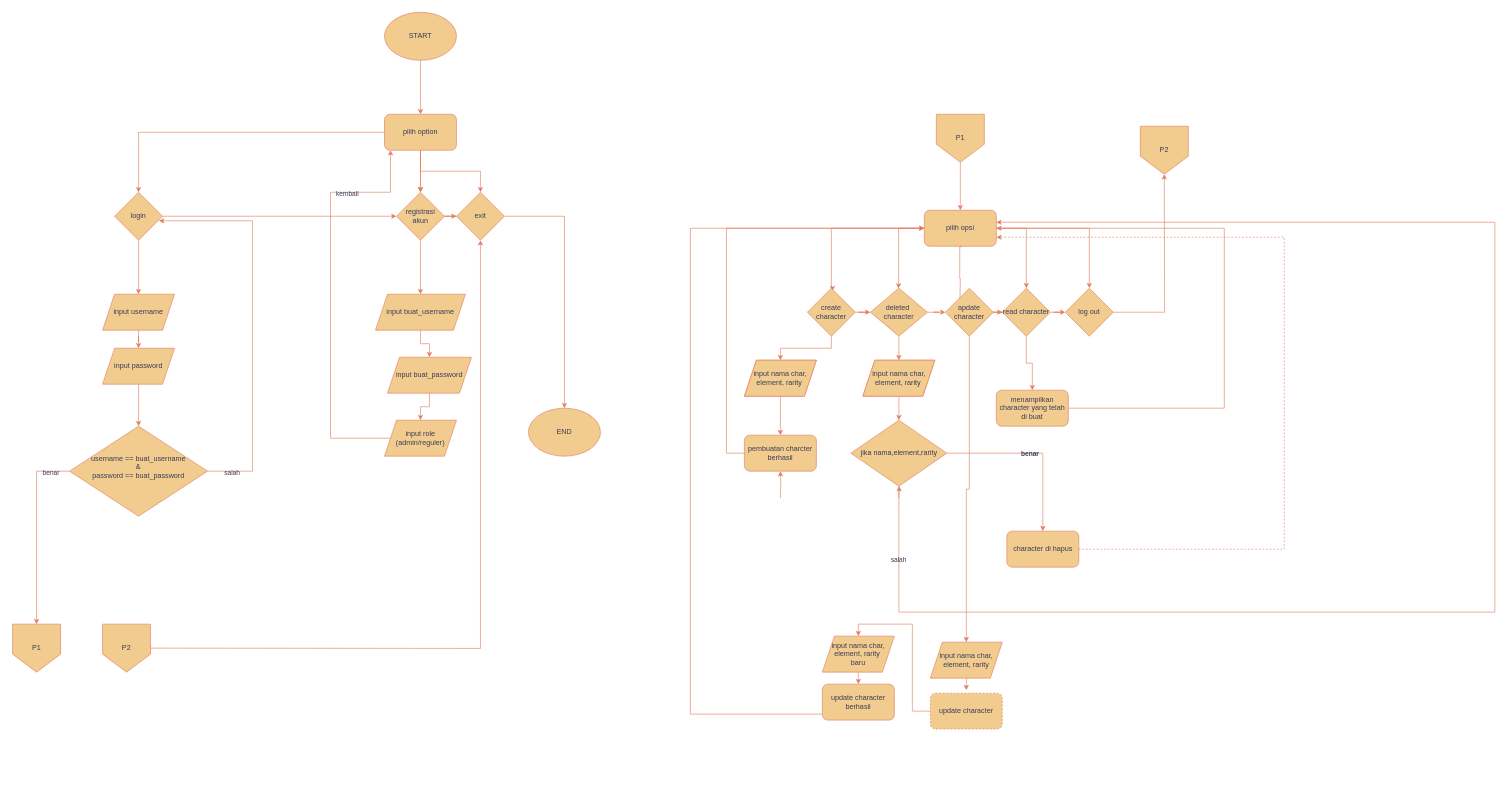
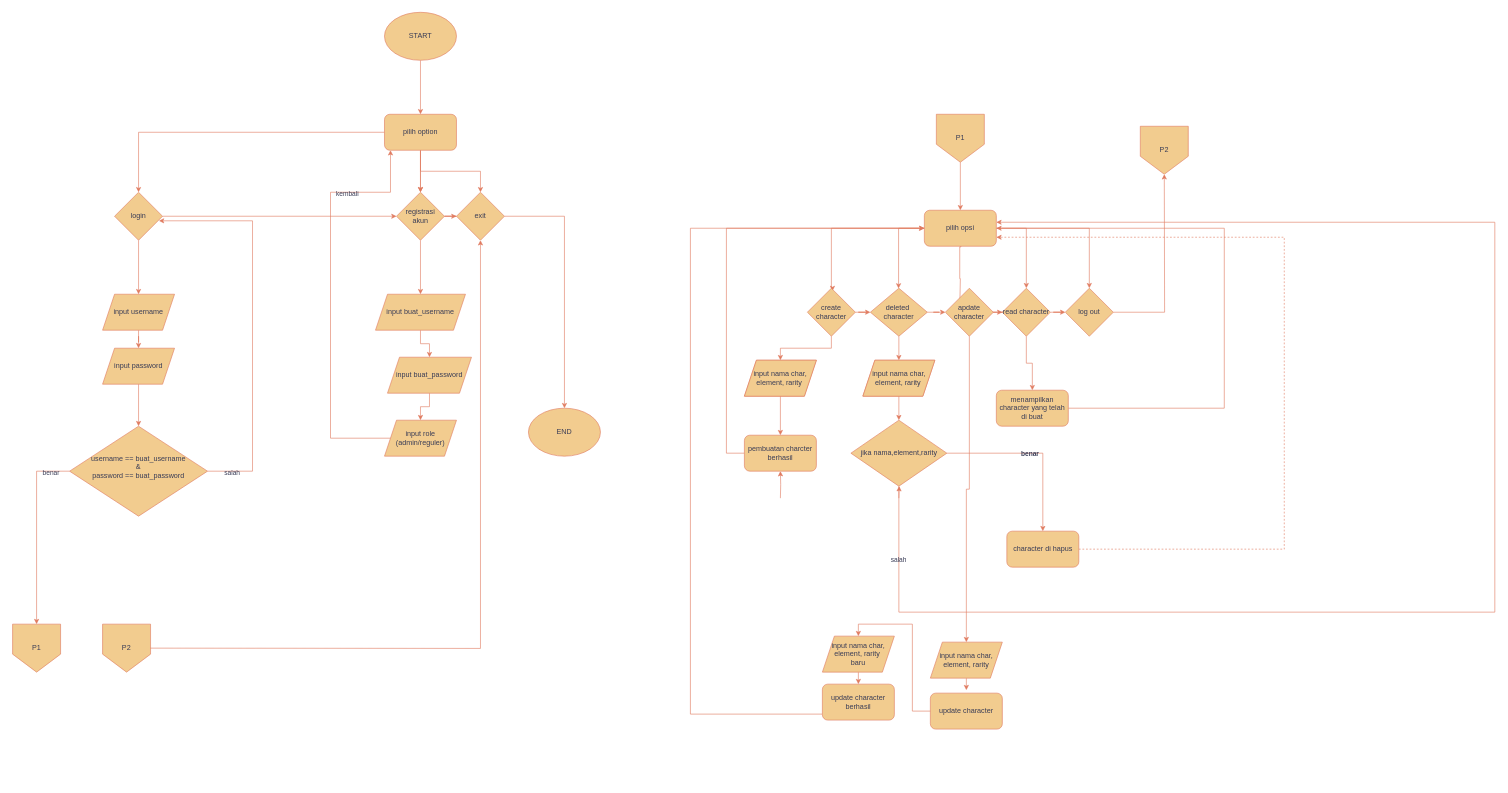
(966, 711) -> (966, 711)
